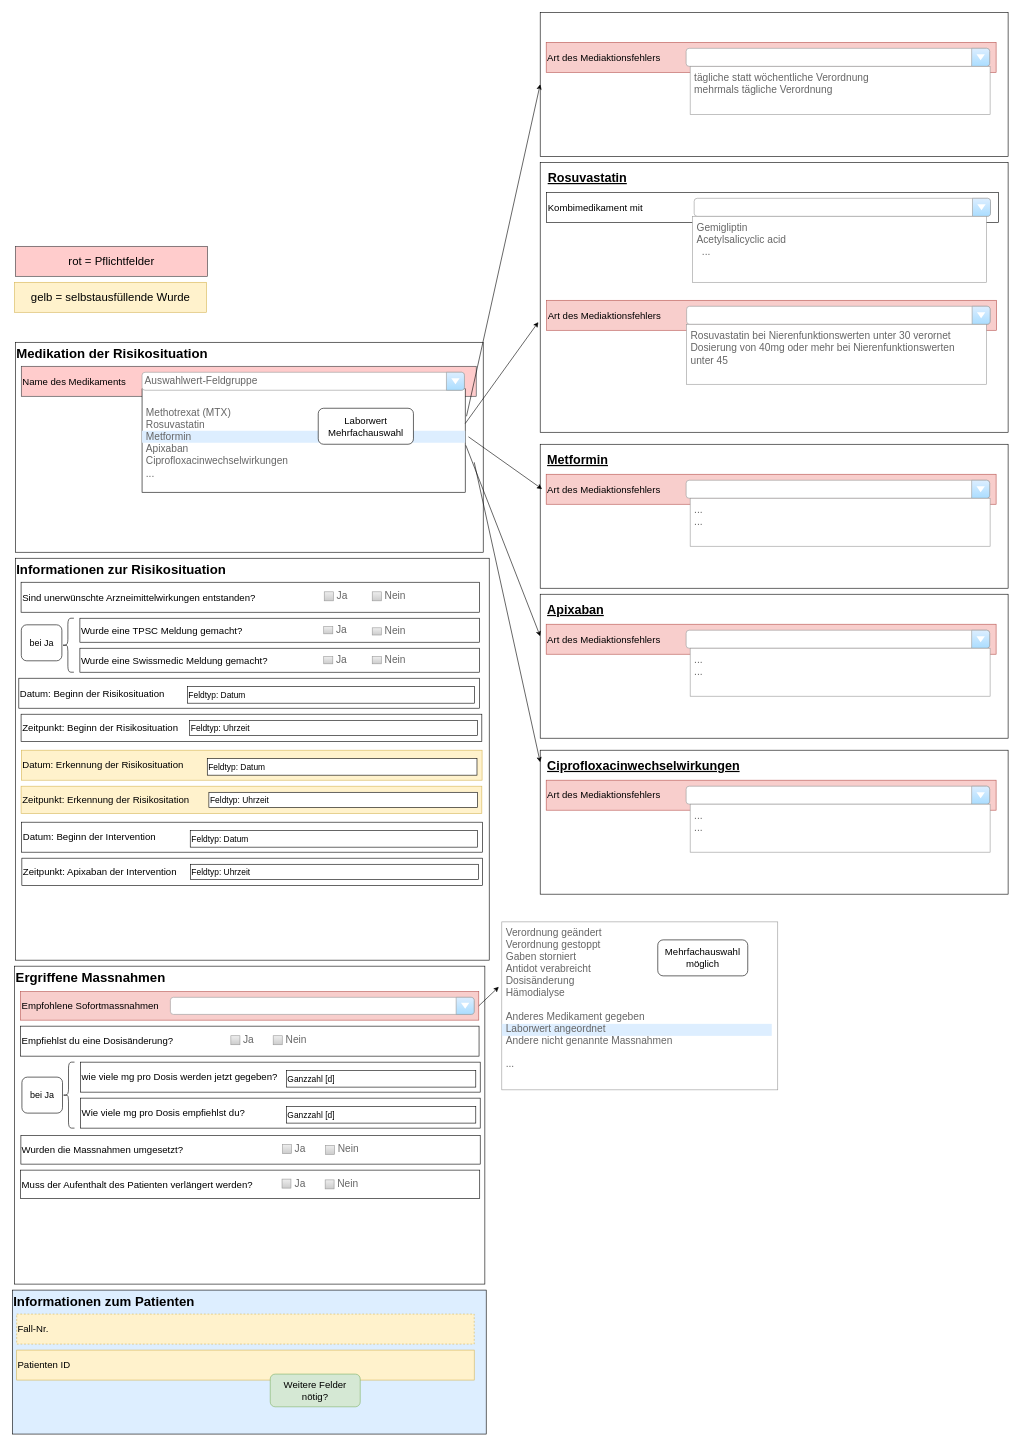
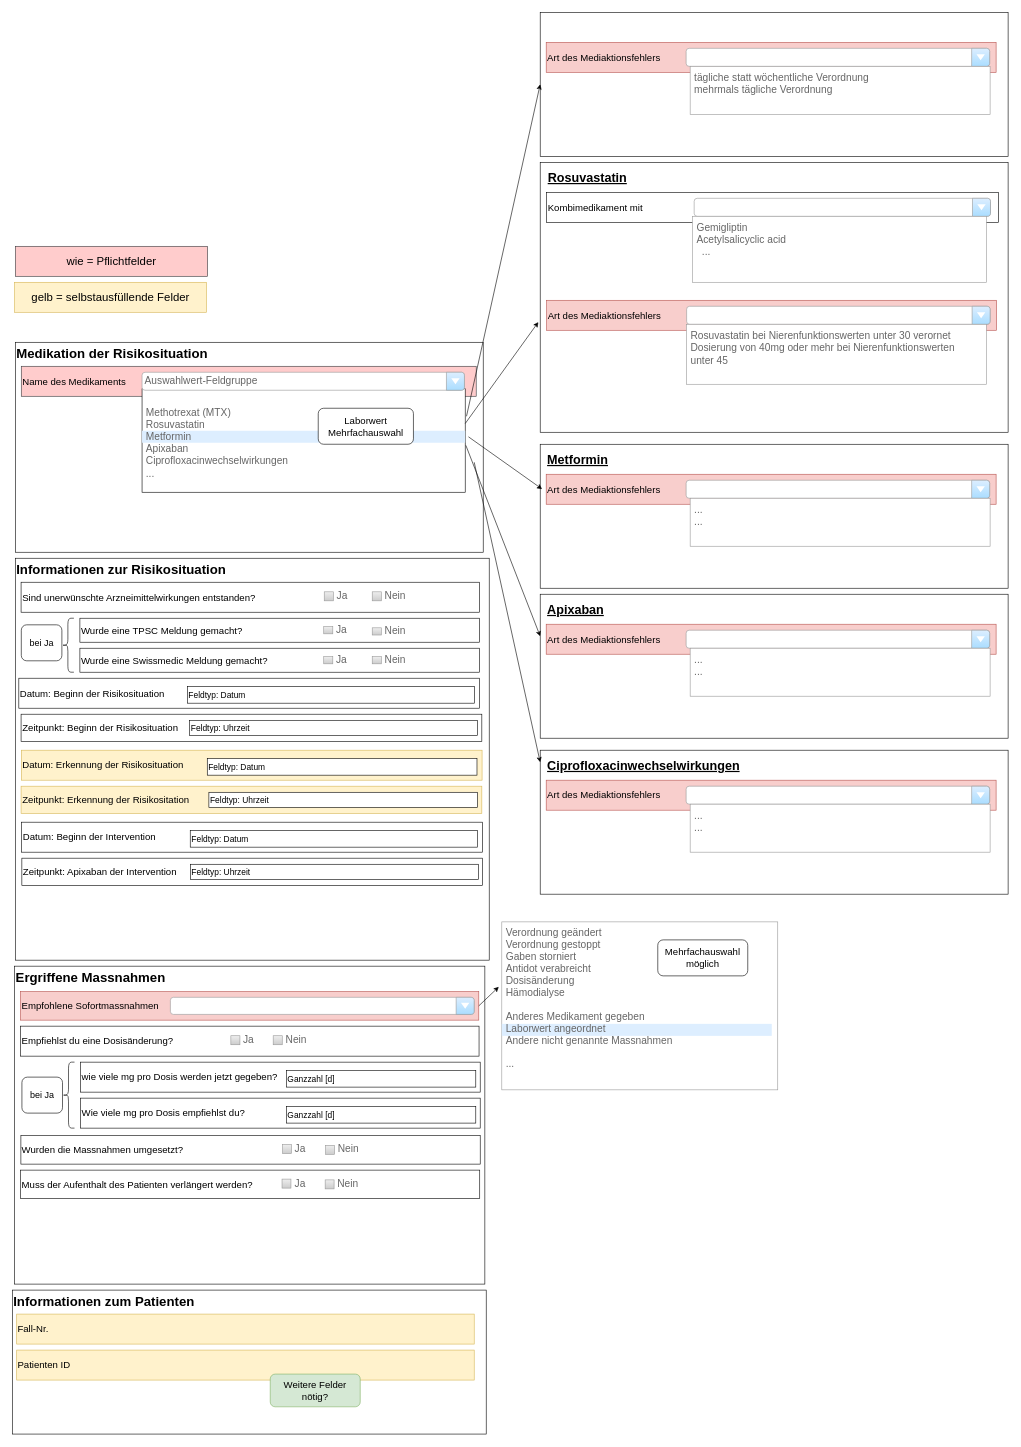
(112, 261) -> (112, 261)
(111, 297) -> (111, 297)
(106, 1302) -> (106, 1302)
(246, 1329) -> (246, 1329)
